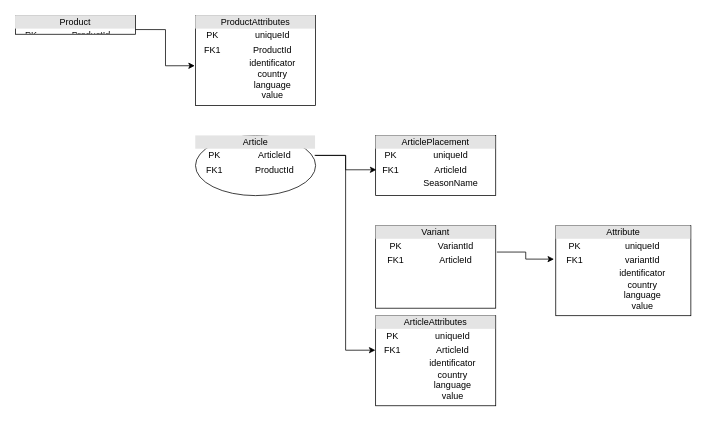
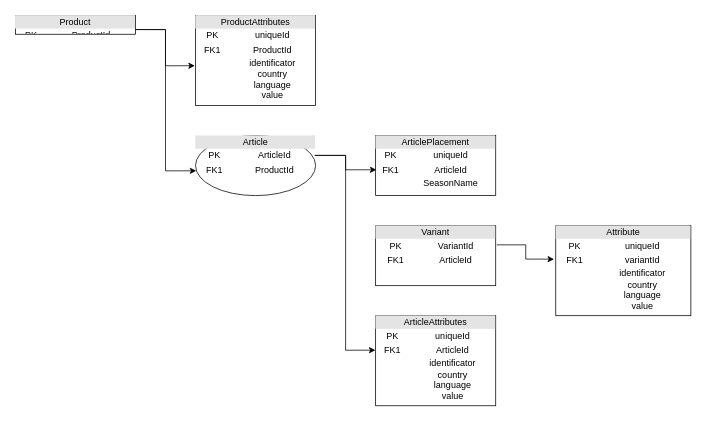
none -> (165, 131)
(435, 267) -> (435, 255)
